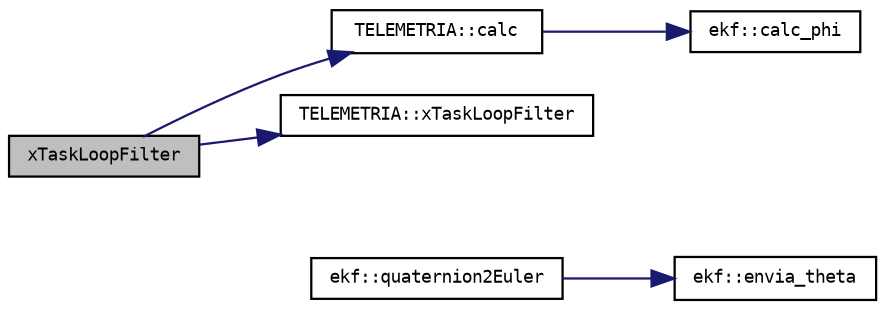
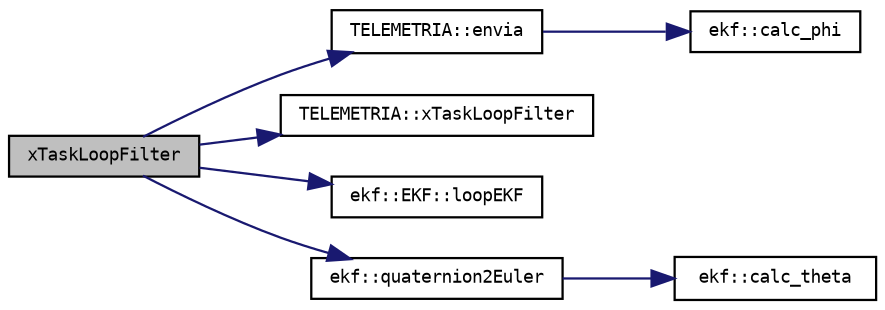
(437, 32) -> (437, 32)
none -> (437, 197)
none -> (234, 219)
(775, 278) -> (775, 278)
